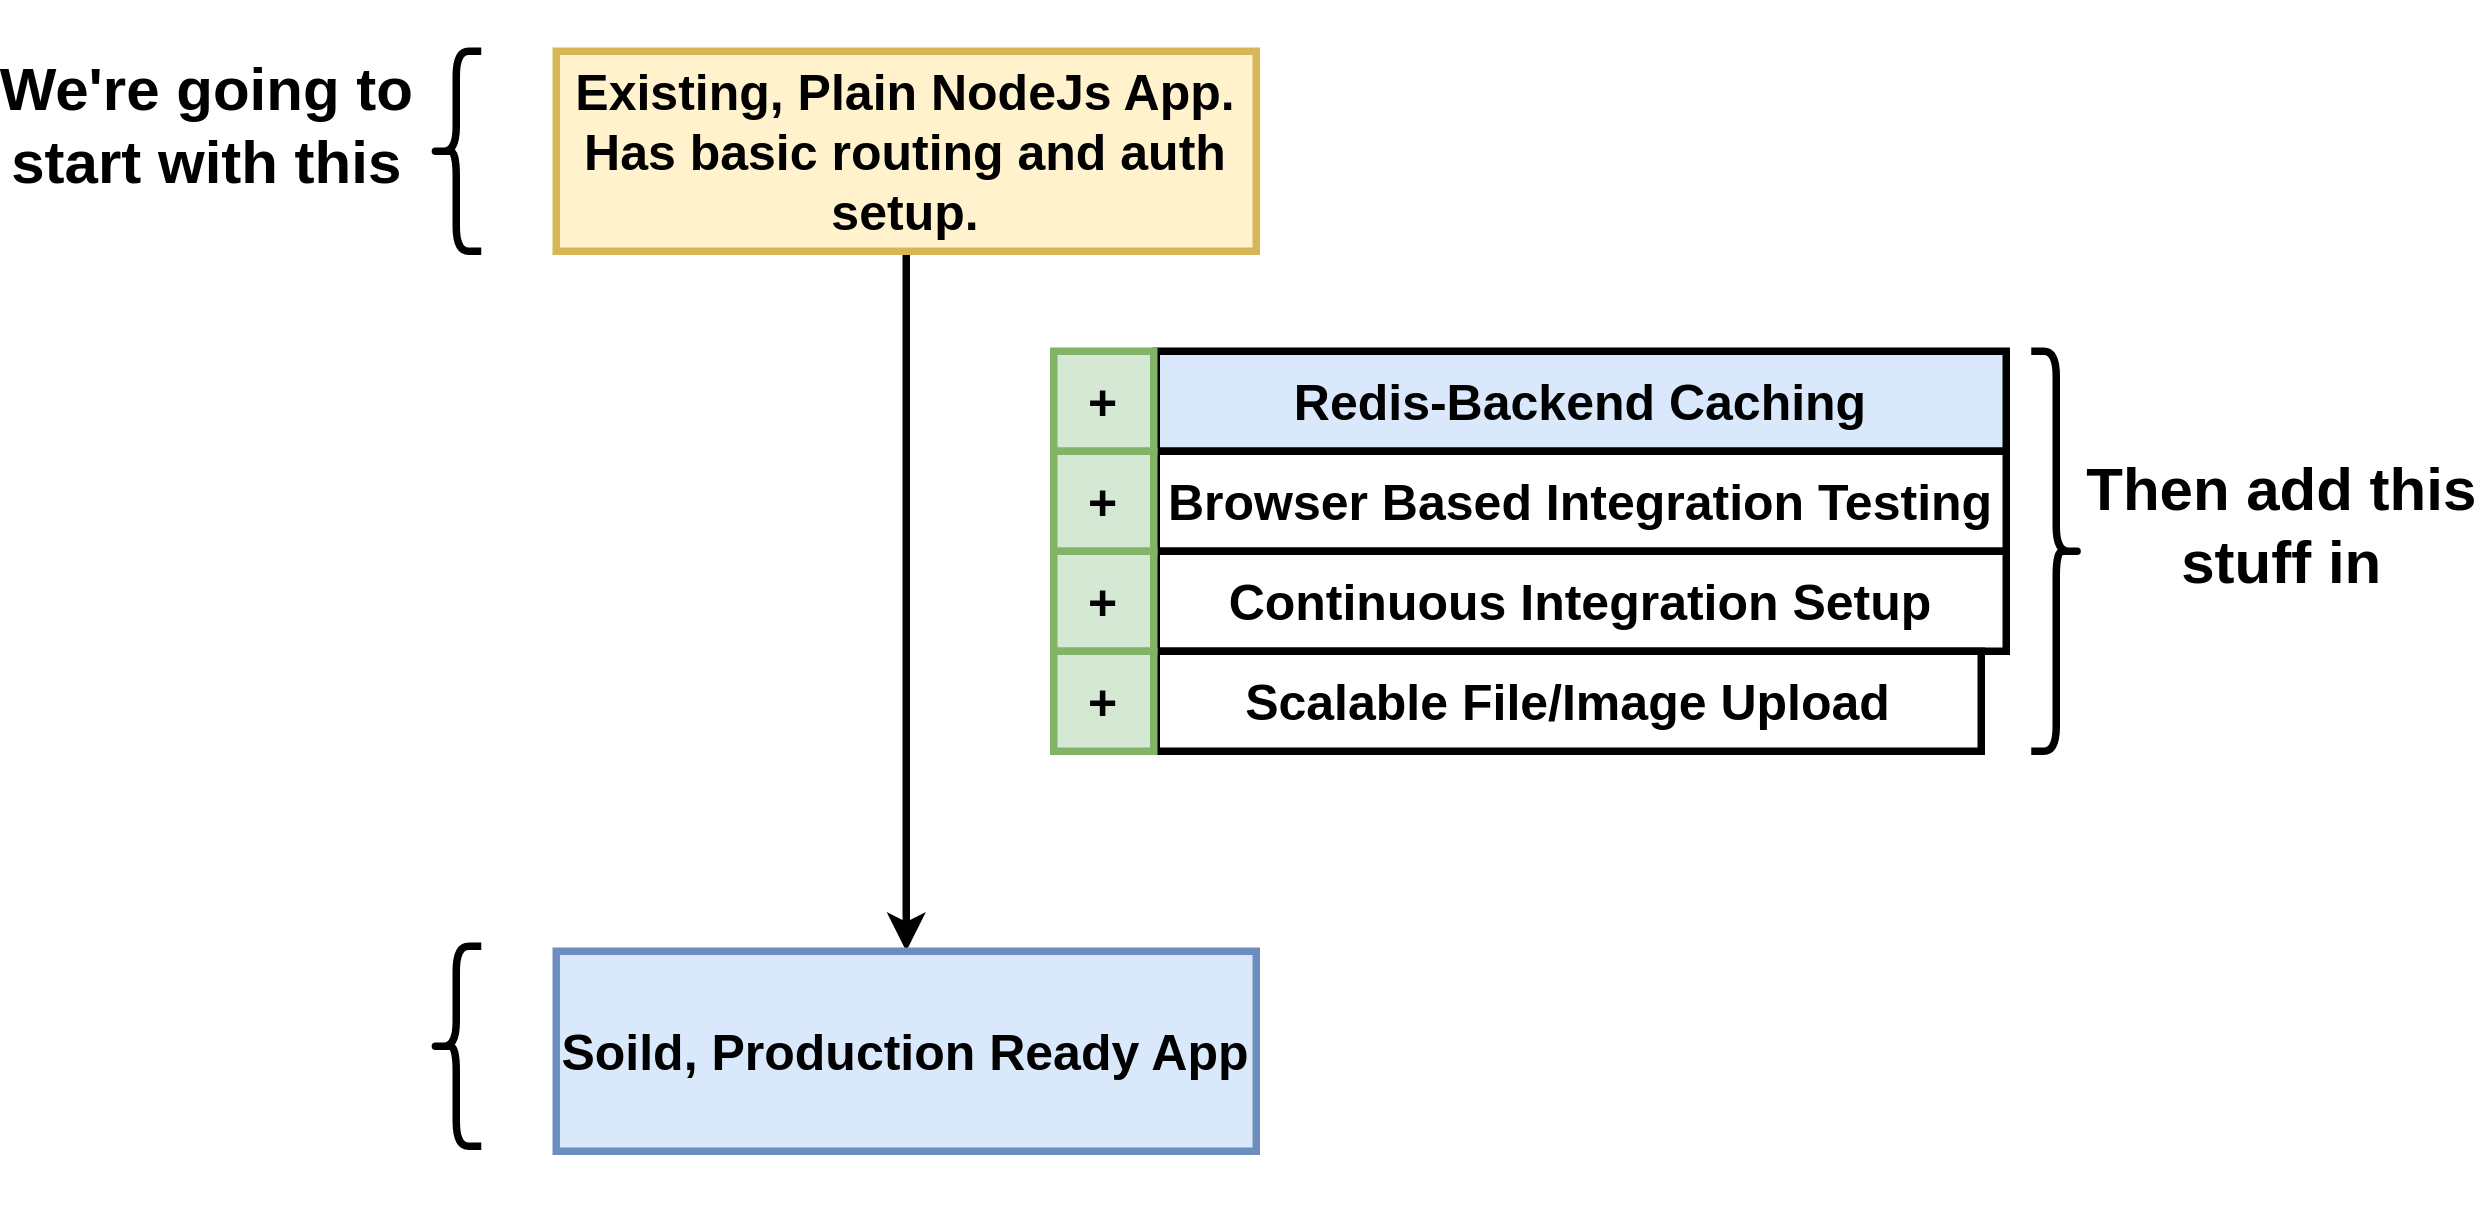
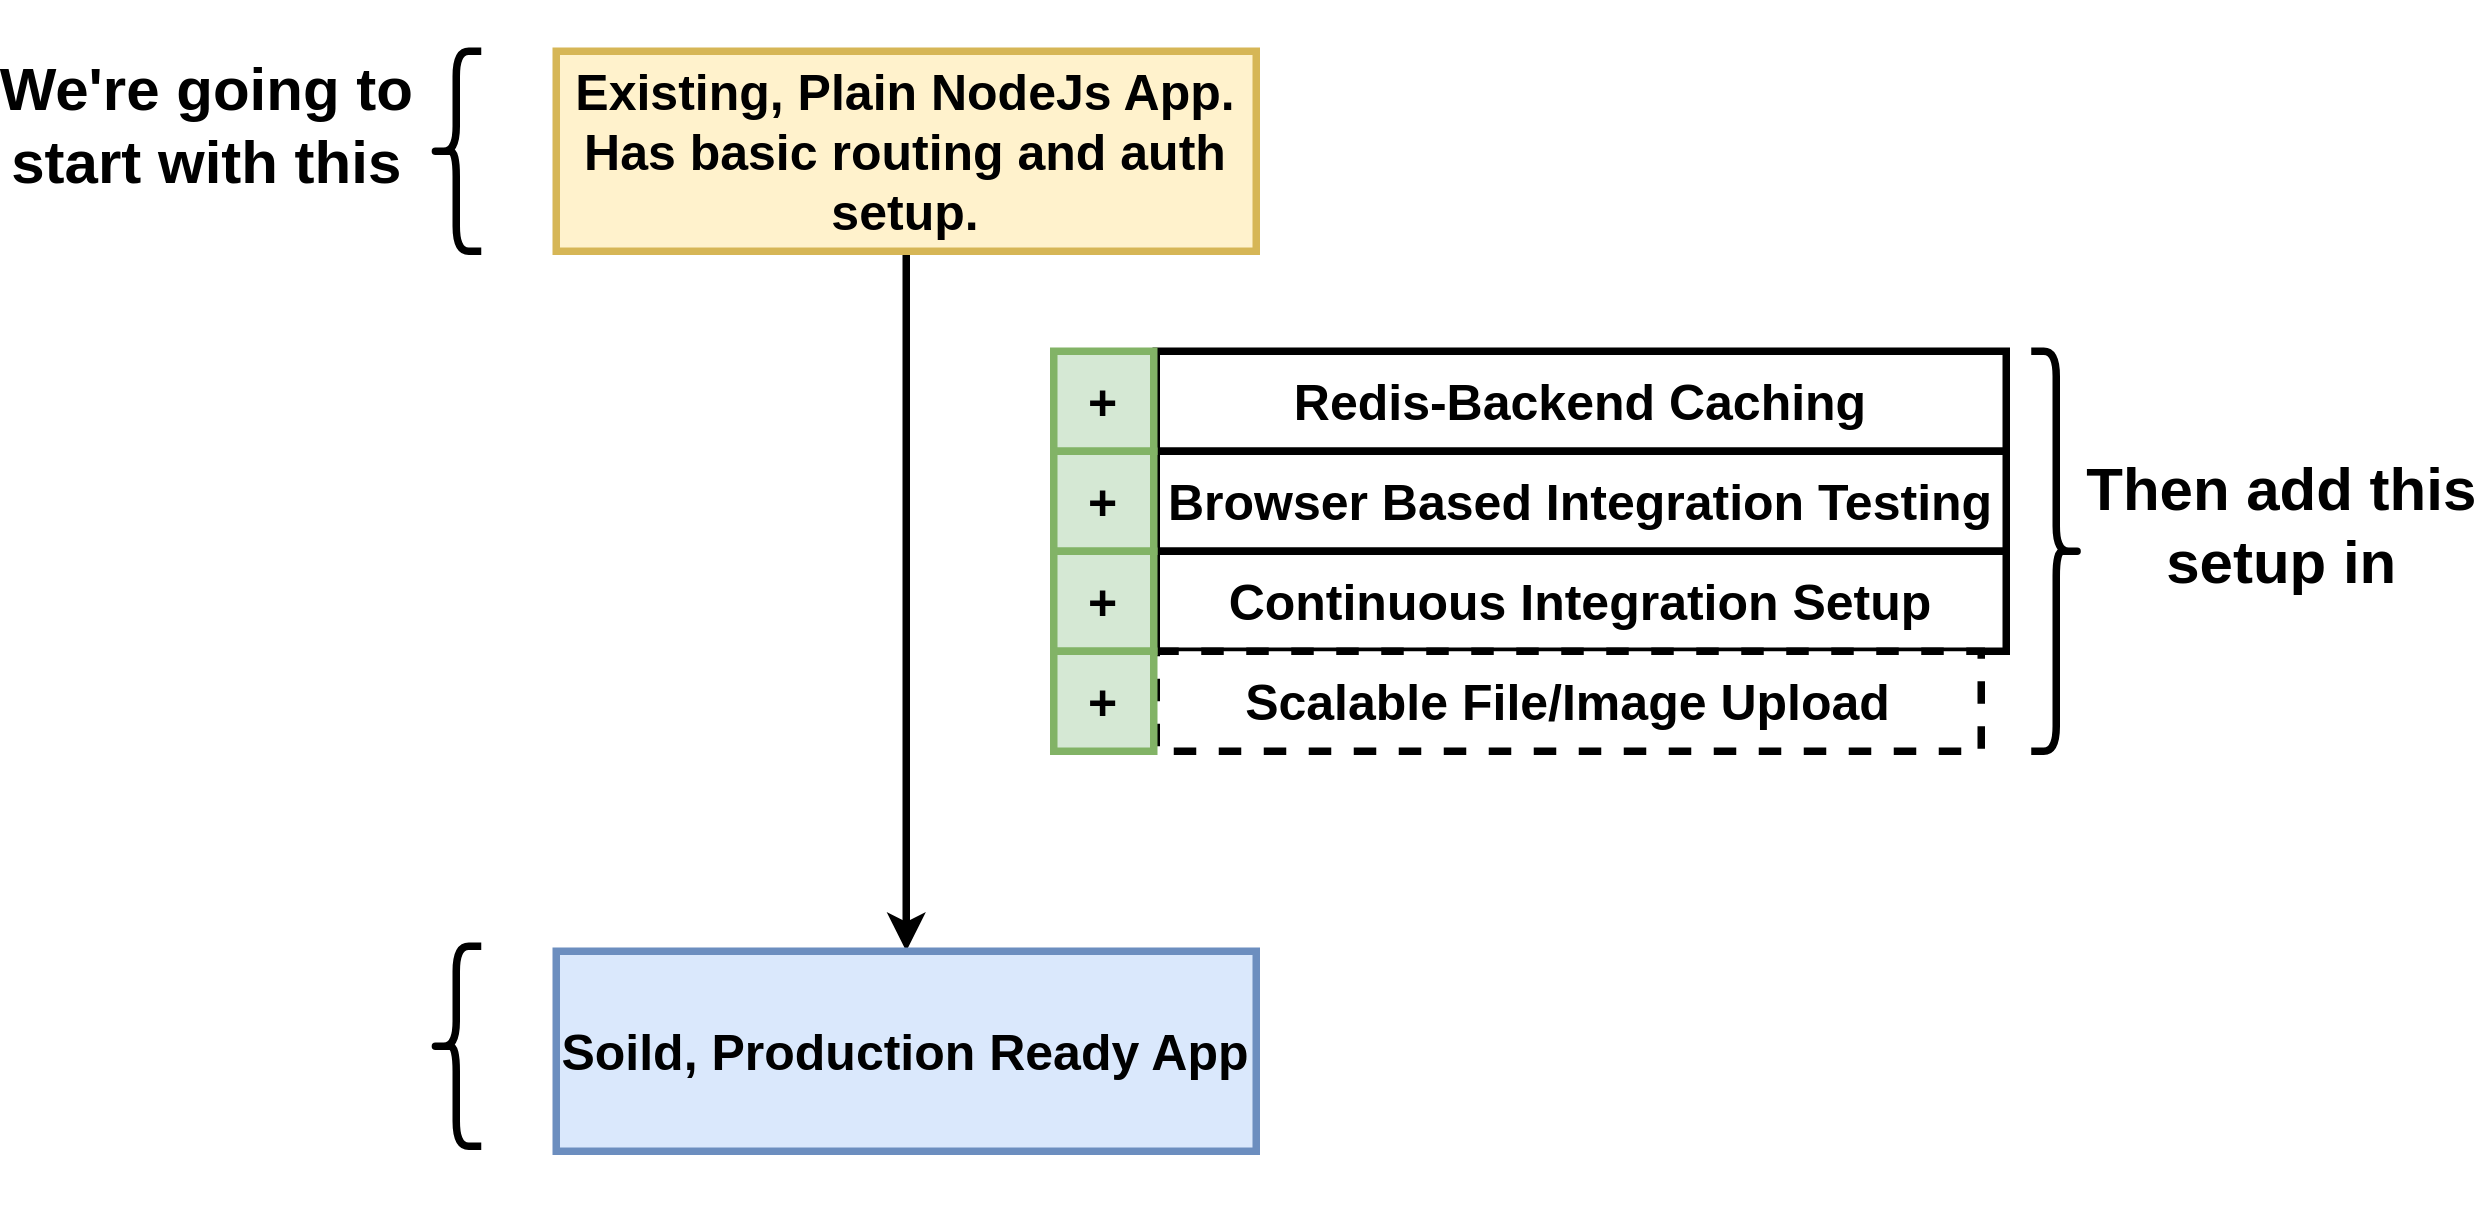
(1581, 401) -> (1581, 401)
(2283, 526) -> (2283, 526)
(1569, 701) -> (1569, 701)
